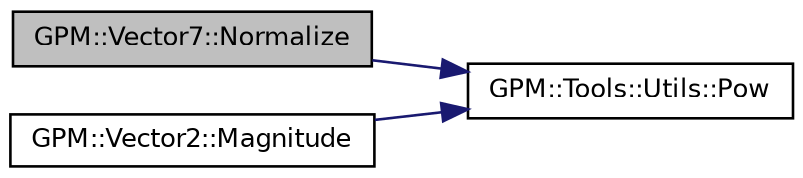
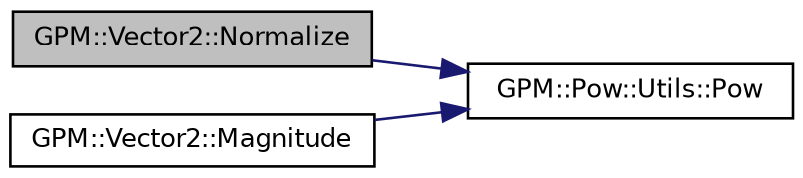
(192, 39) -> (192, 39)
(630, 91) -> (630, 91)
